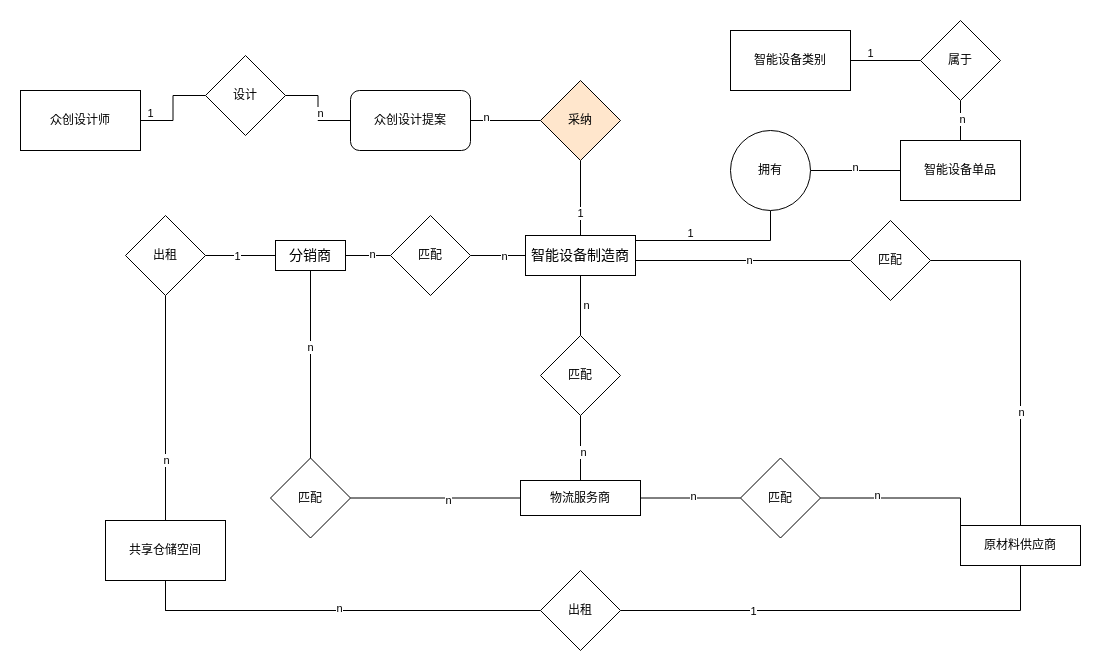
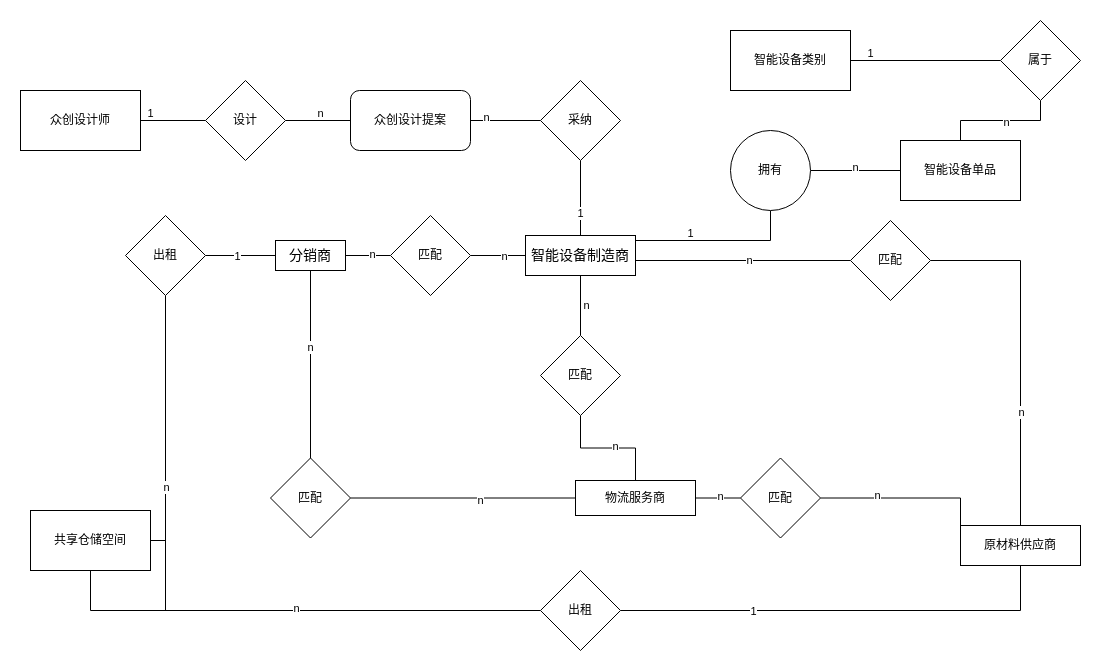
(961, 61) -> (1041, 61)
(246, 96) -> (246, 121)
(581, 121) -> (581, 121)
(581, 498) -> (636, 498)
(166, 551) -> (91, 541)
